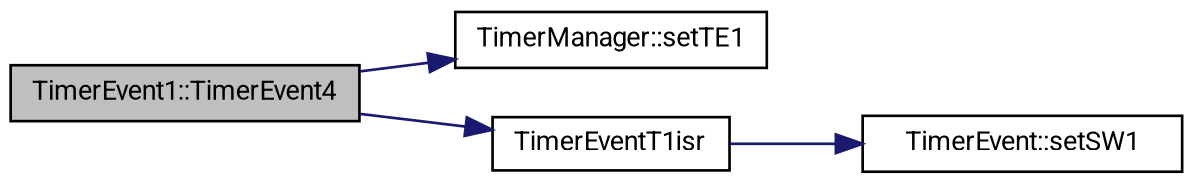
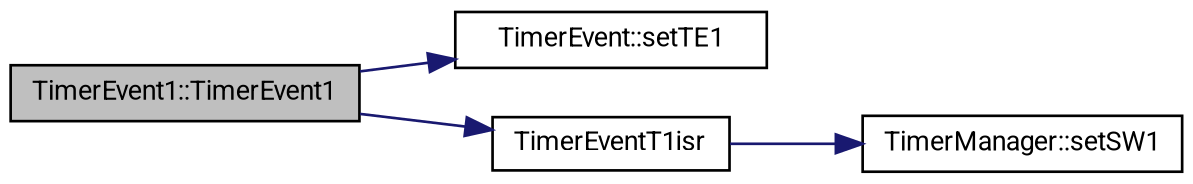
(611, 40) -> (611, 40)
(185, 93) -> (185, 93)
(1022, 144) -> (1022, 144)
